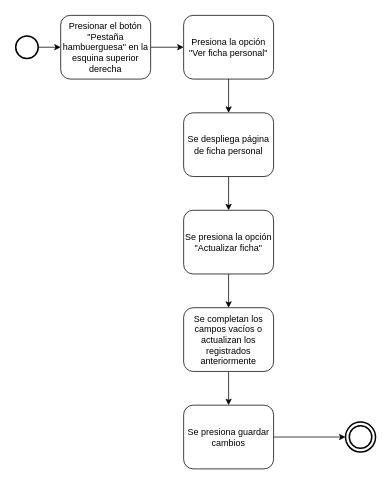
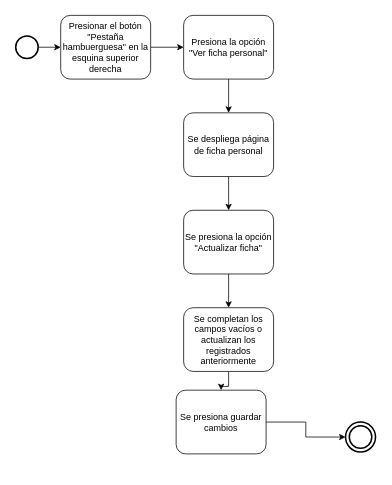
(228, 437) -> (221, 422)
